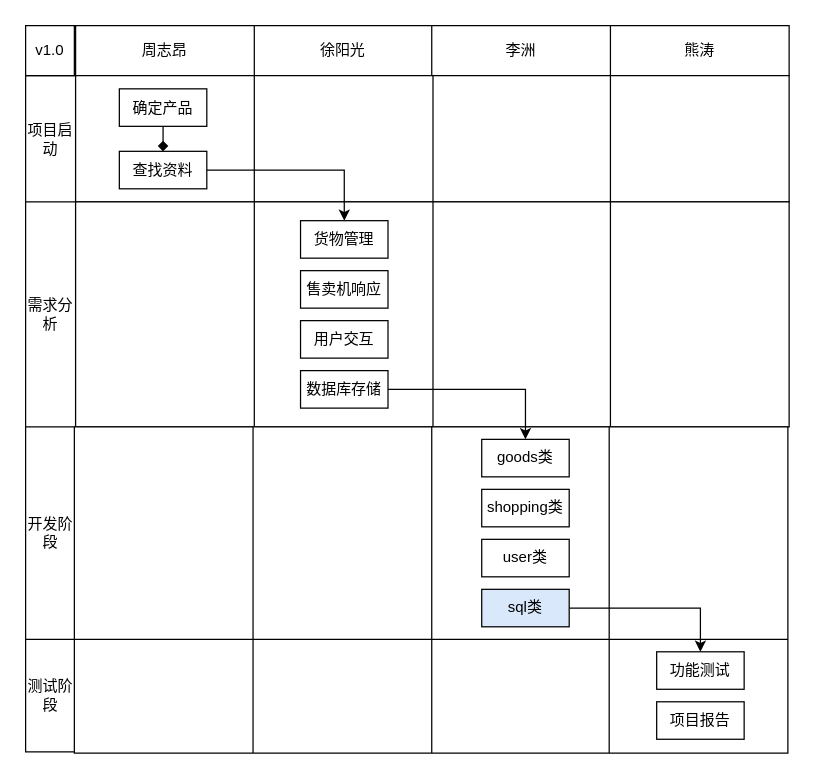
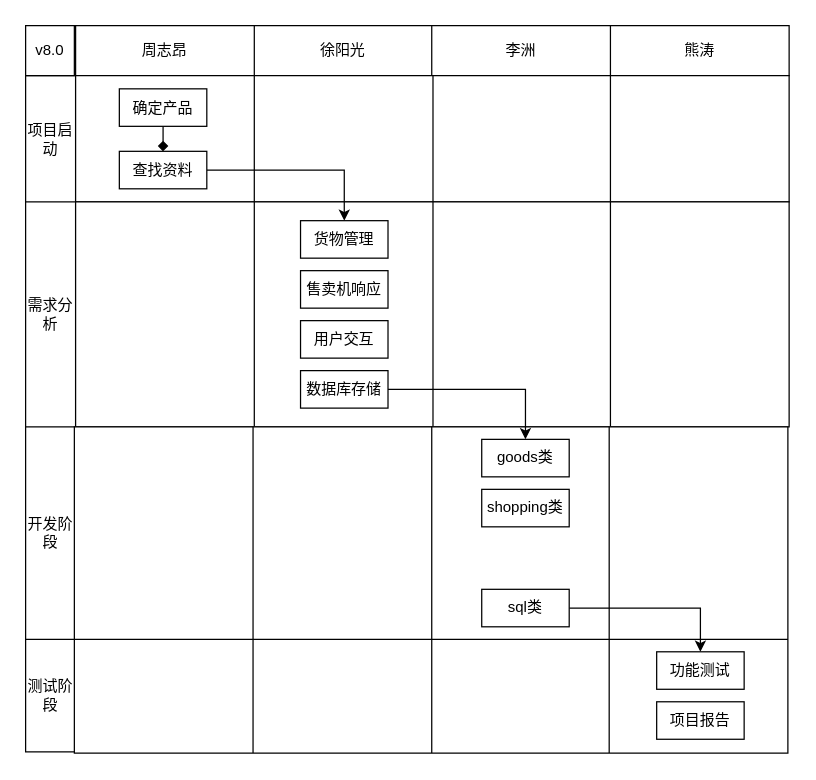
(50, 51) -> (50, 51)
(526, 558) -> none
(526, 608) -> (526, 608)
